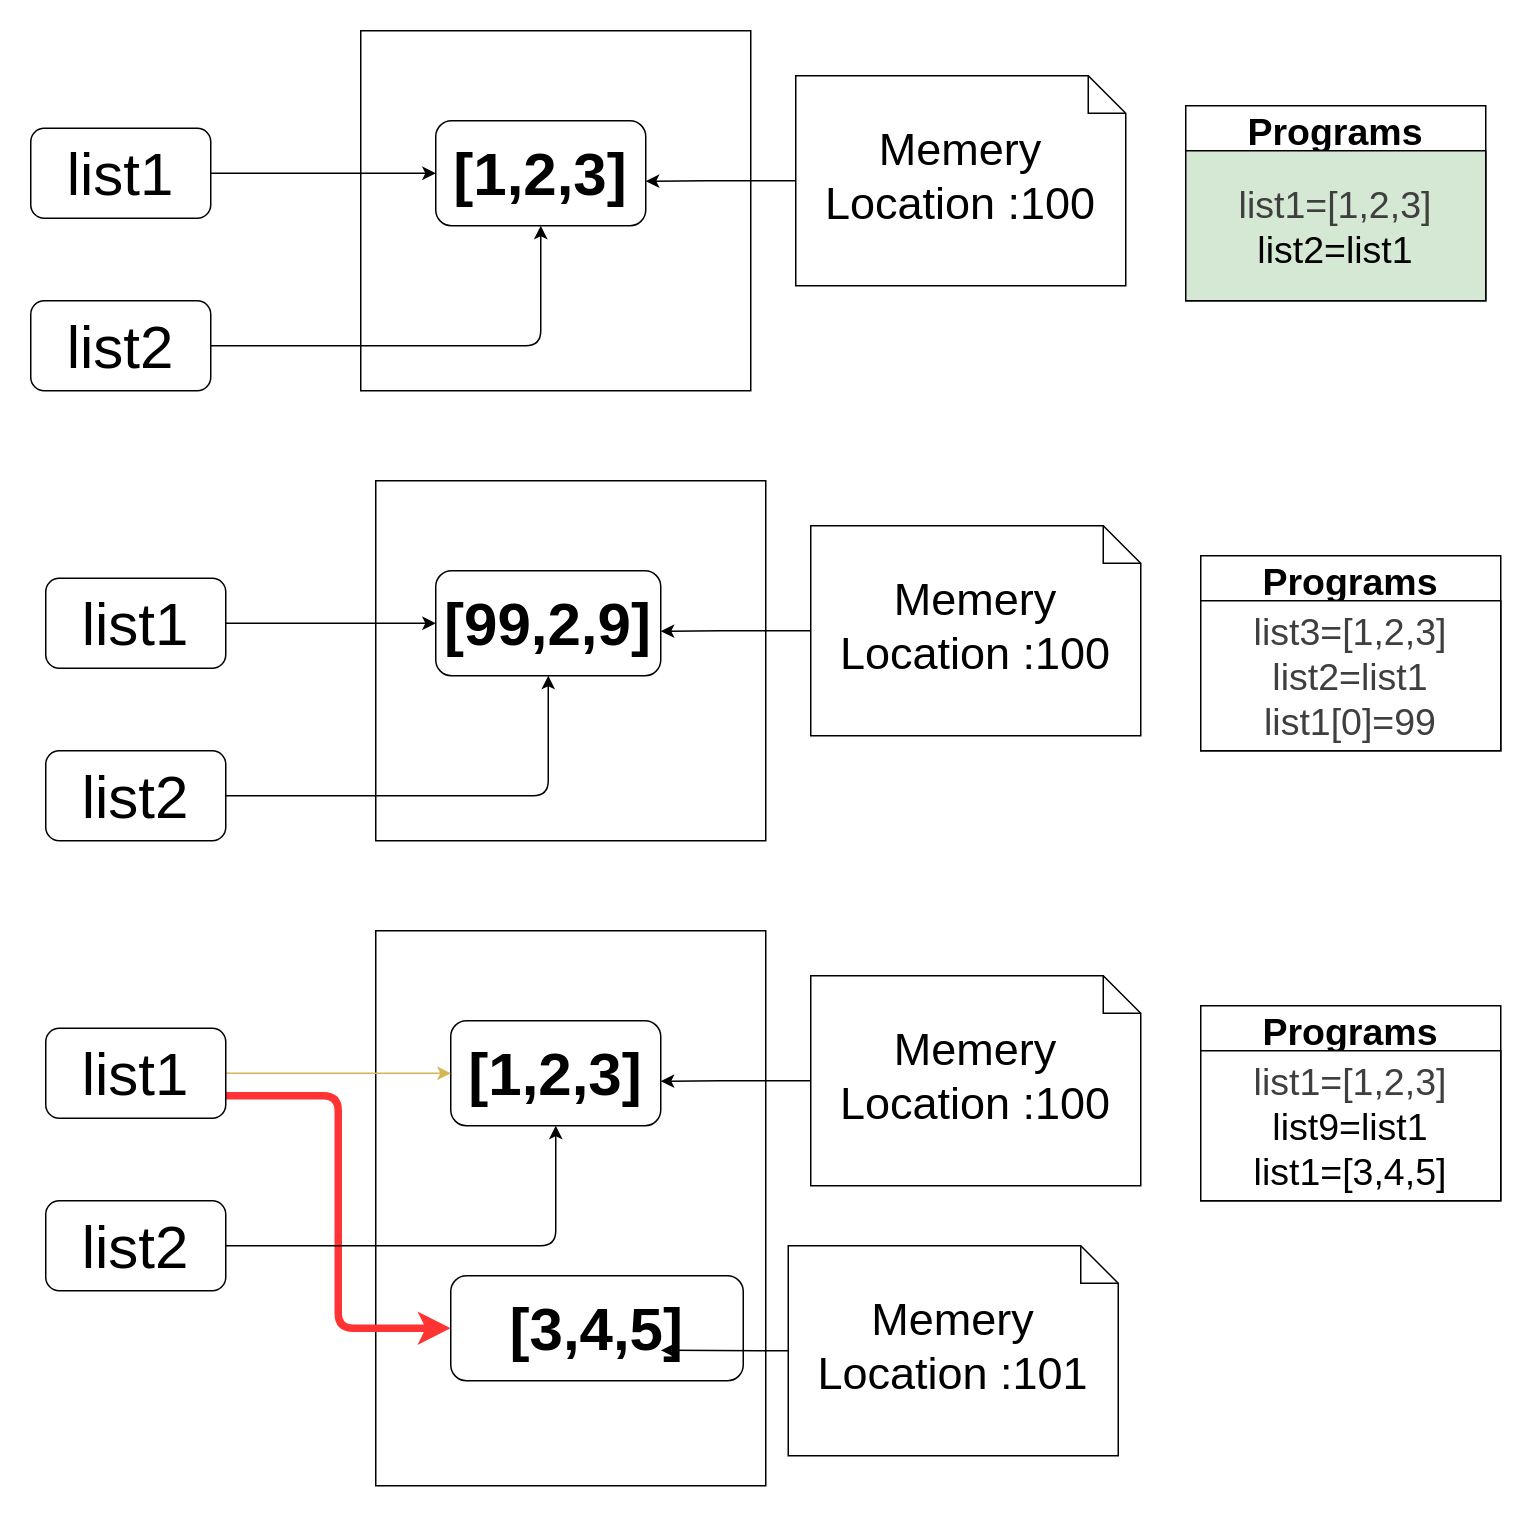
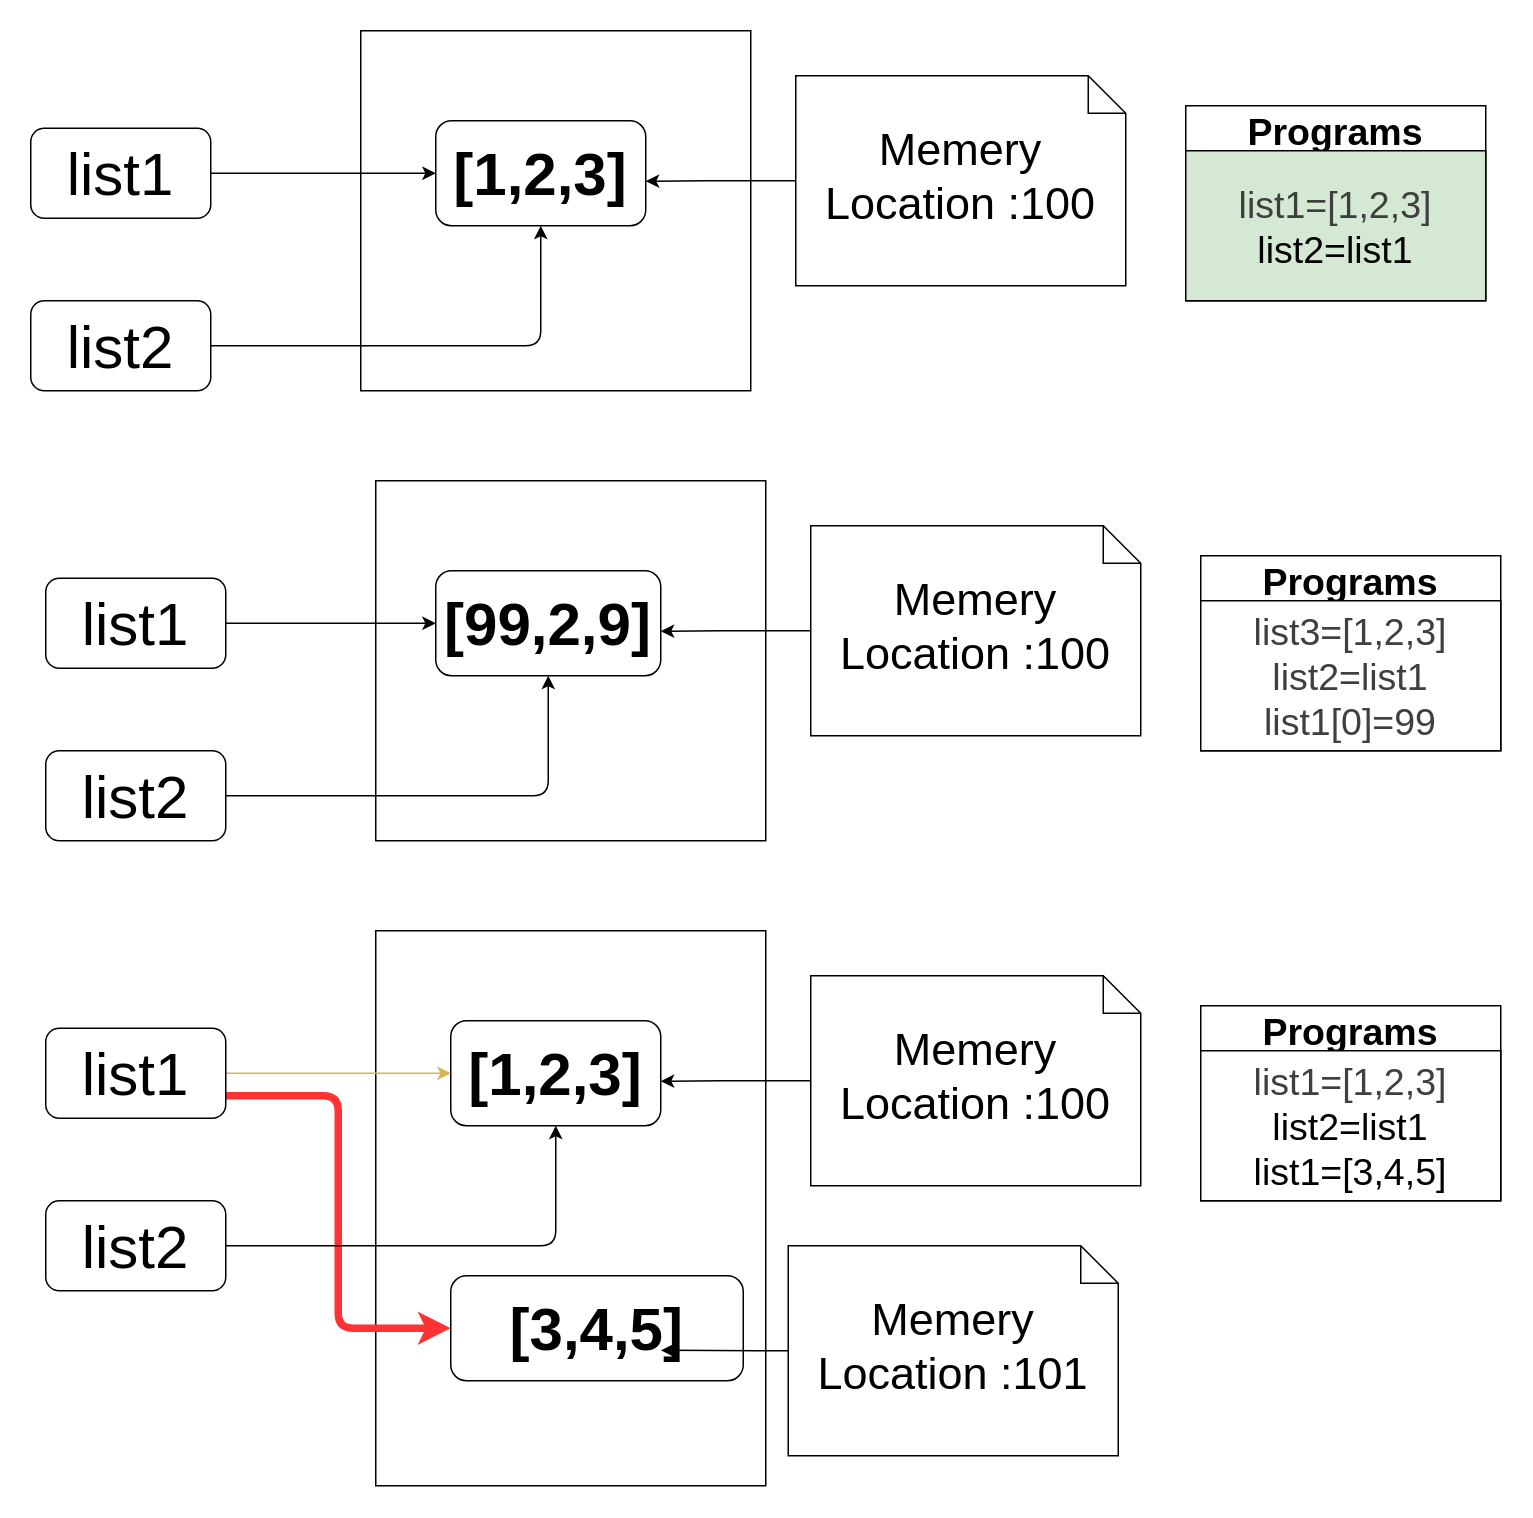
(1351, 1126) -> (1351, 1126)
